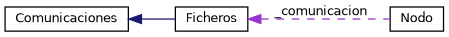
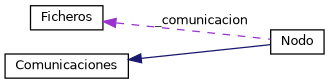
(158, 19) -> (206, 51)
